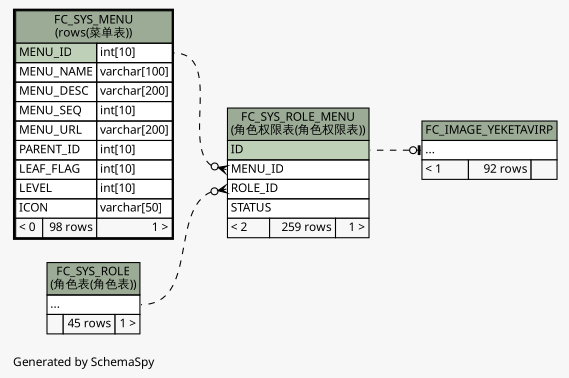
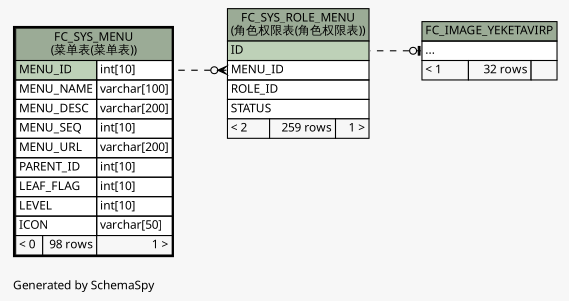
(94, 33) -> (94, 50)
(506, 169) -> (506, 70)
(93, 298) -> none
